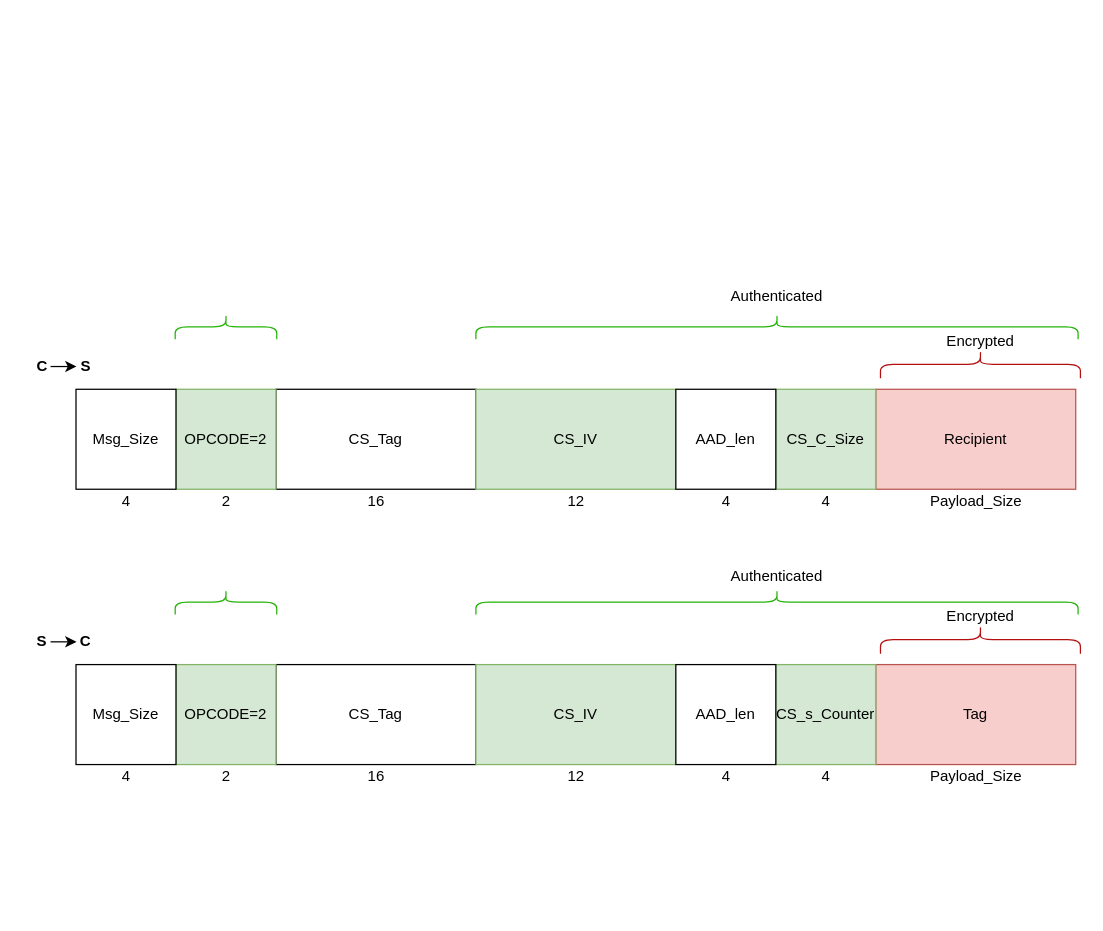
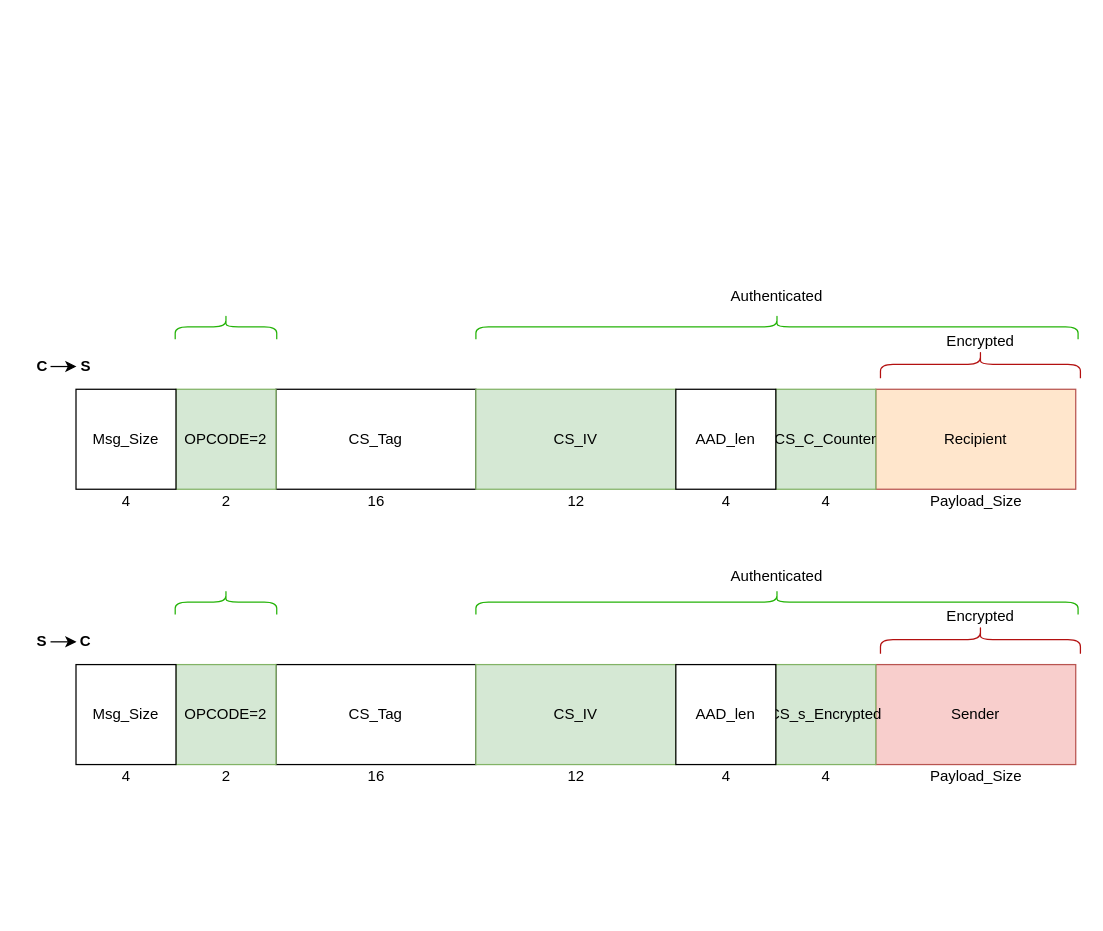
(826, 439) -> (826, 439)
(976, 439) -> (976, 439)
(826, 714) -> (826, 714)
(976, 714) -> (976, 714)
